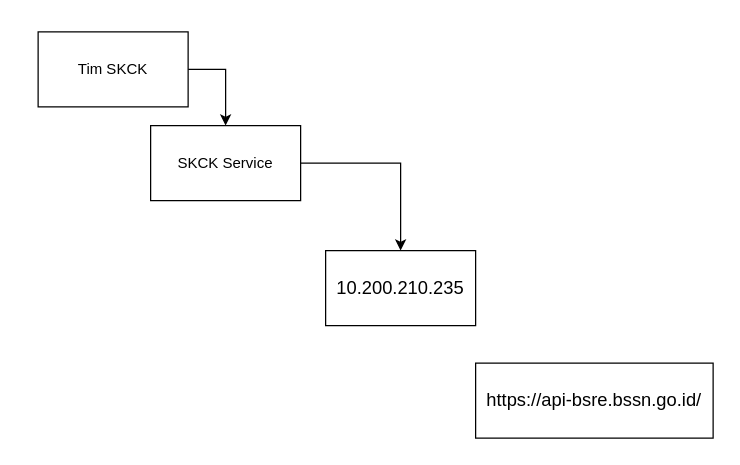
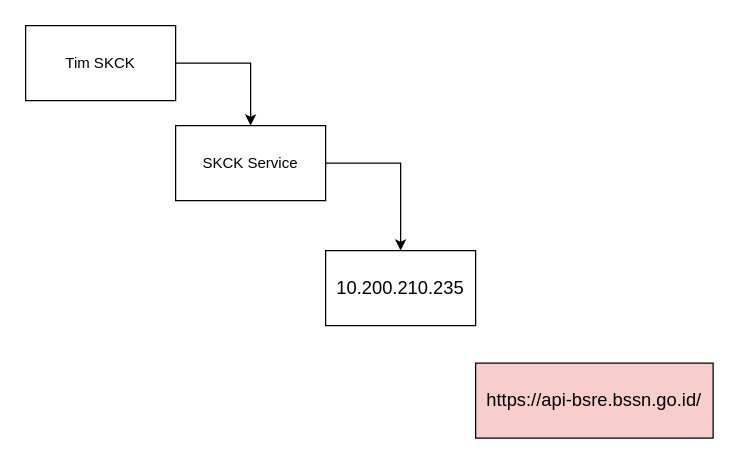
(113, 69) -> (101, 63)
(226, 163) -> (251, 163)
(594, 401) -> (594, 401)
